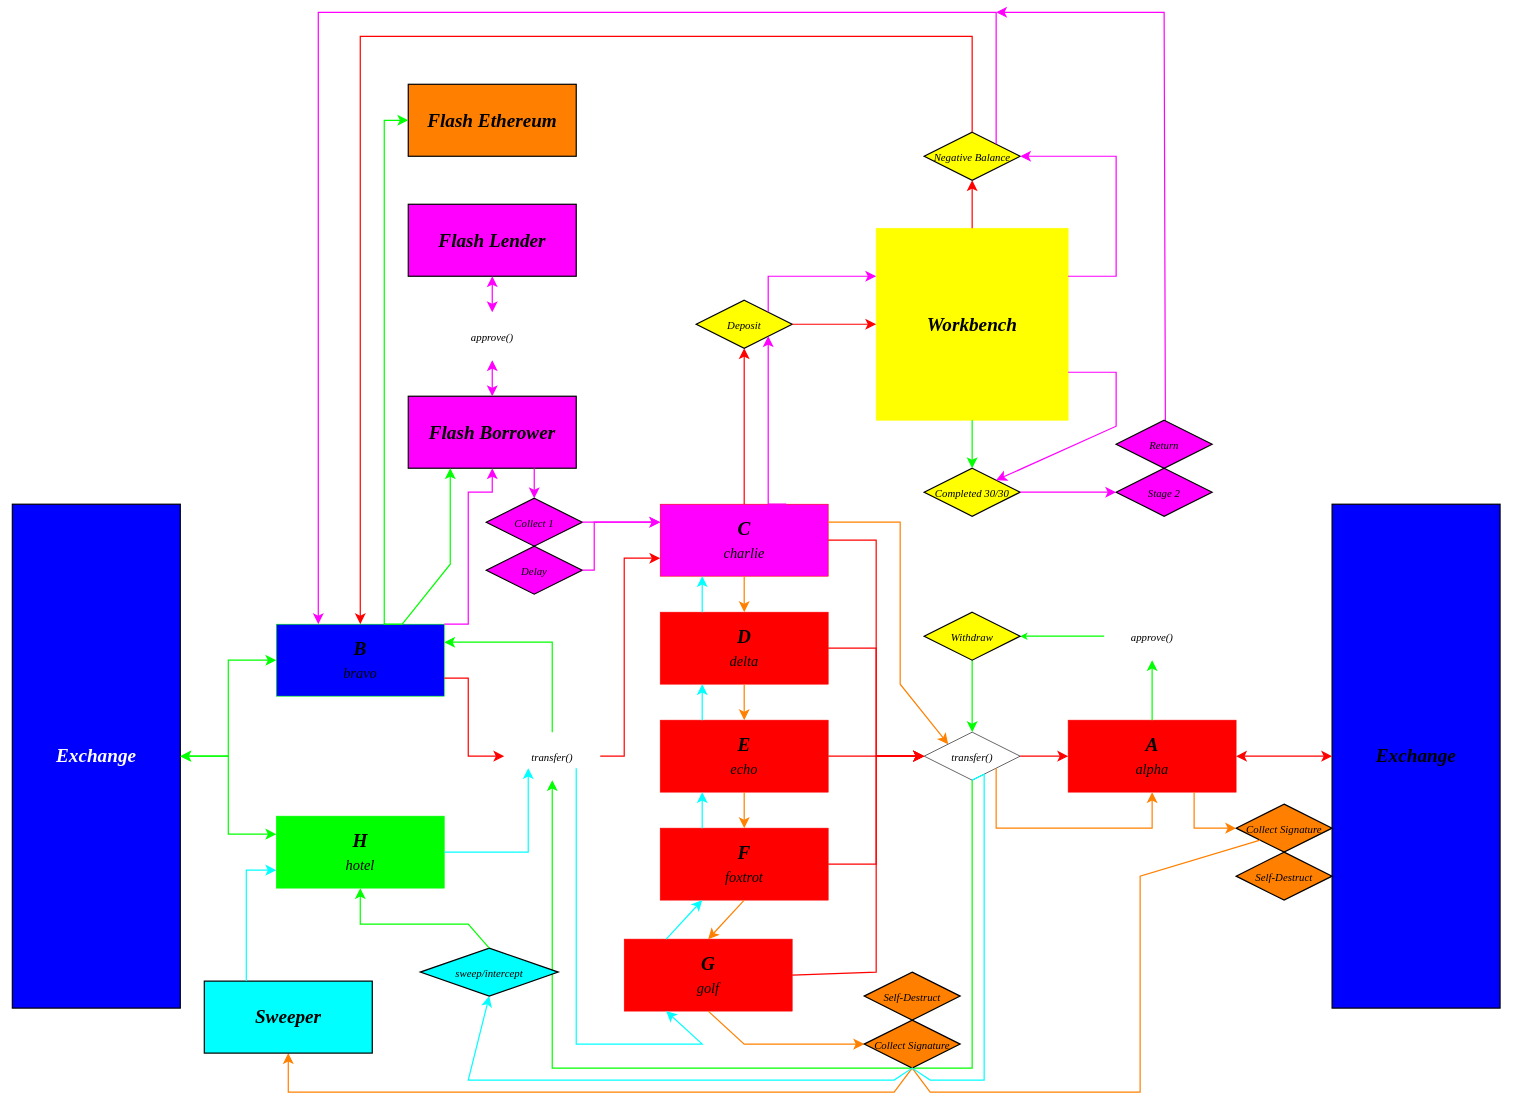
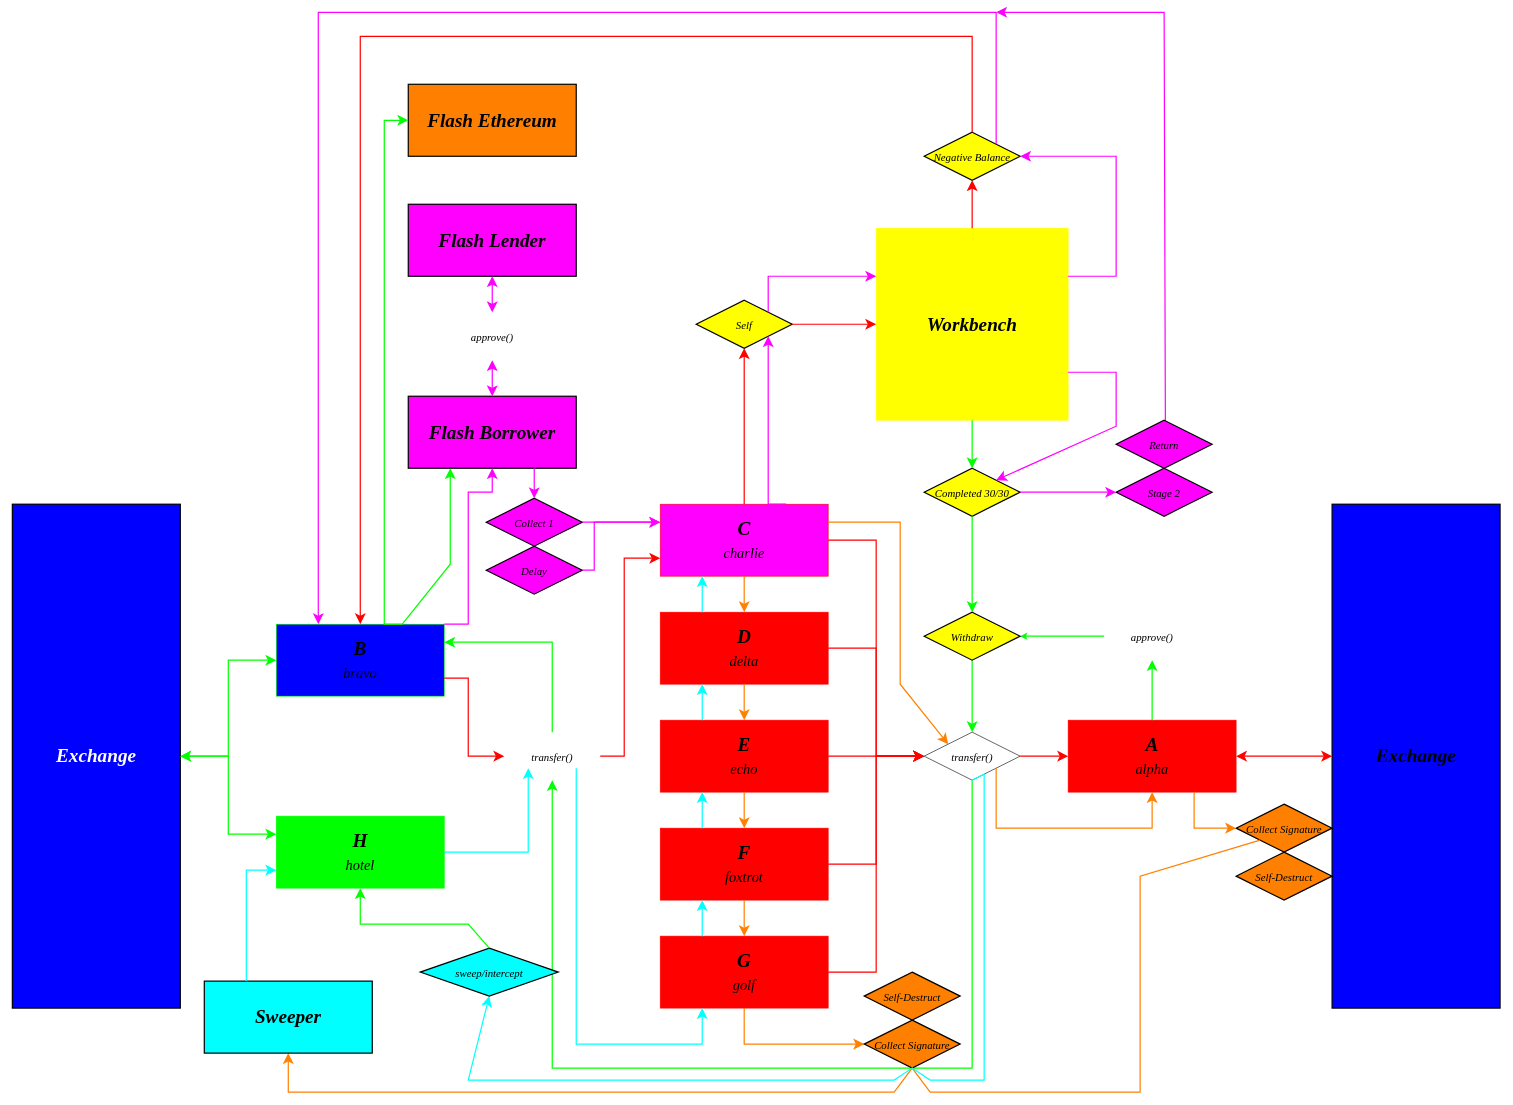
(744, 324) -> (744, 324)
none -> (972, 560)
(708, 975) -> (744, 972)
